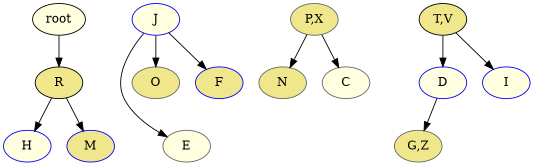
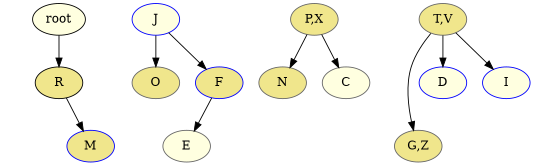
(443, 19) -> (443, 19)
(121, 88) -> (205, 111)
(432, 110) -> (409, 75)
(27, 146) -> none
